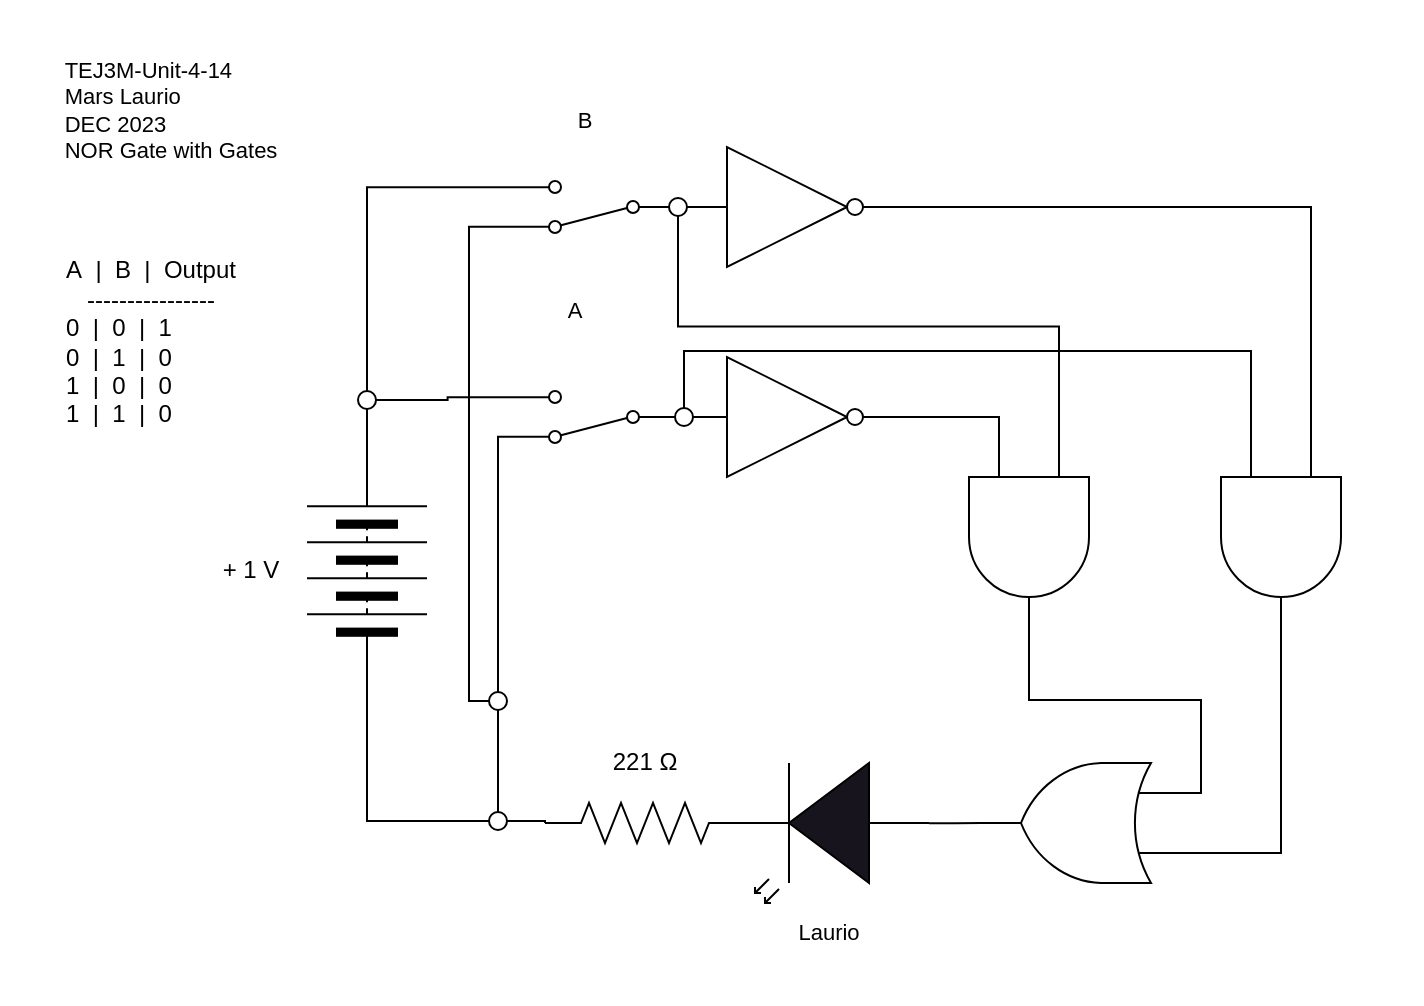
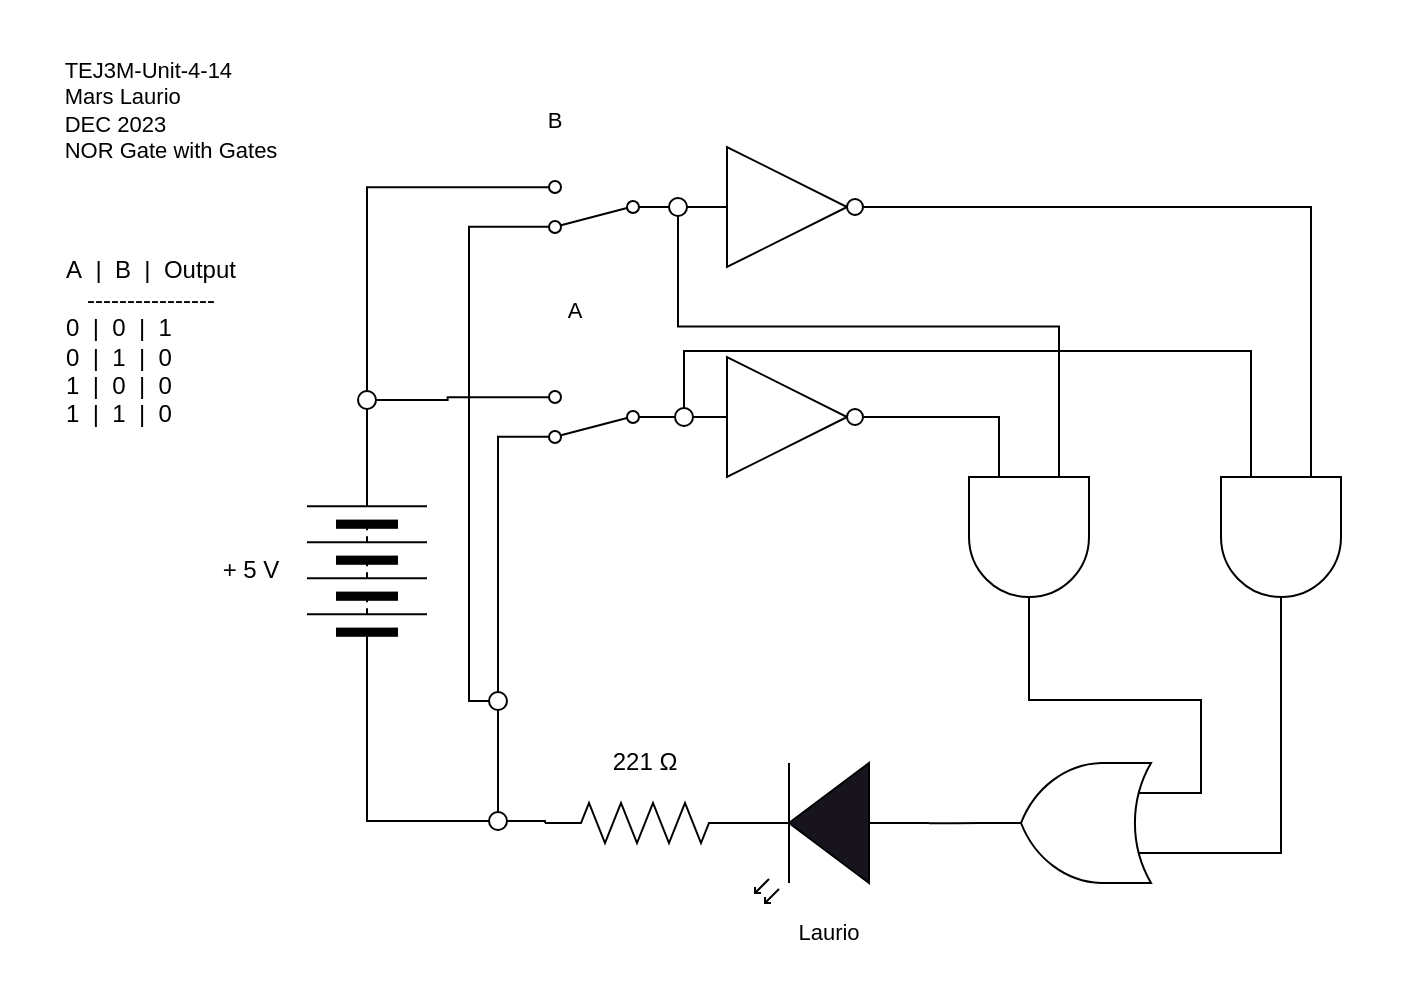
(585, 121) -> (555, 121)
(252, 571) -> (252, 571)
